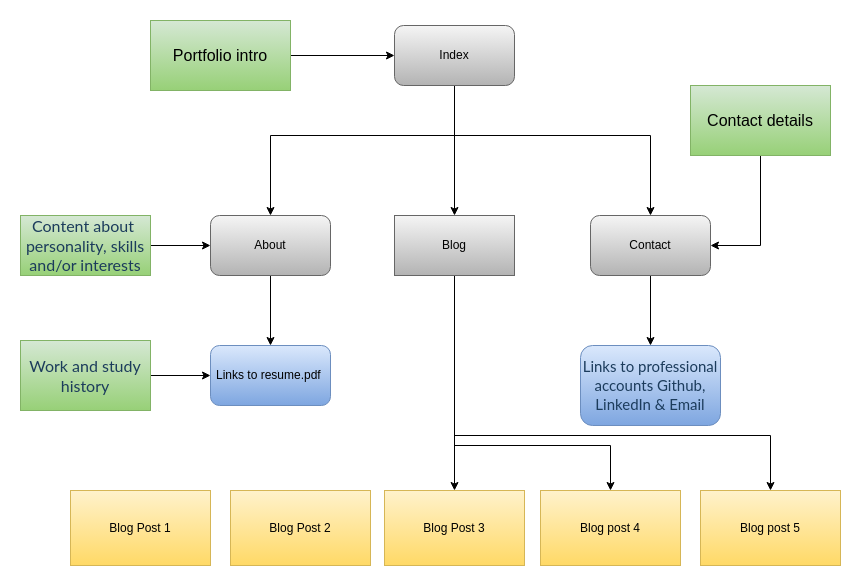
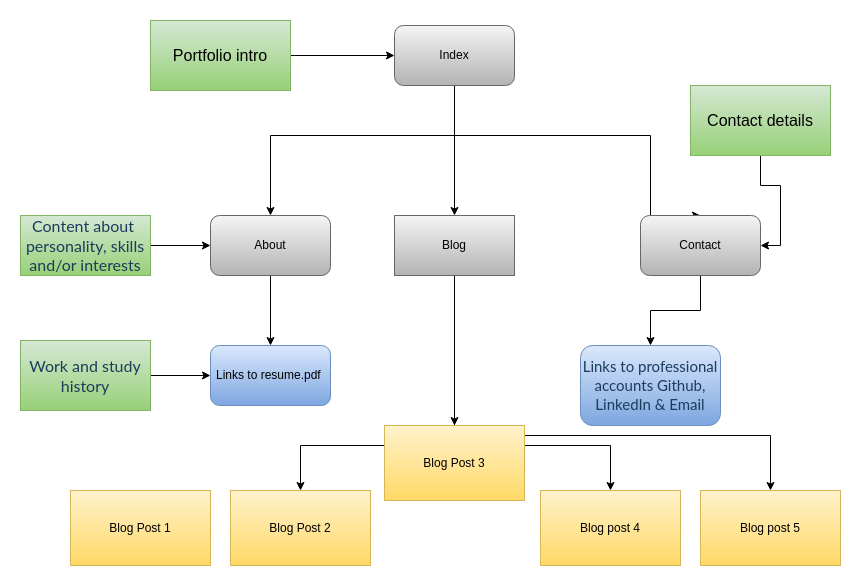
(651, 246) -> (701, 246)
none -> (325, 446)
(455, 528) -> (455, 463)
